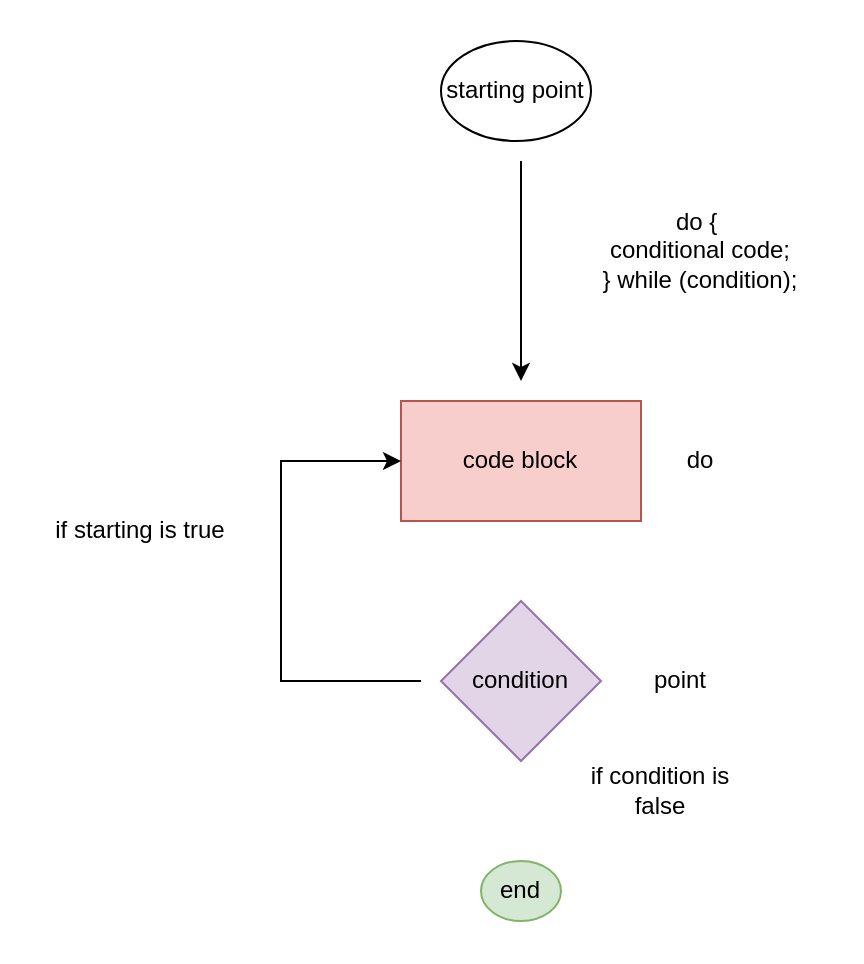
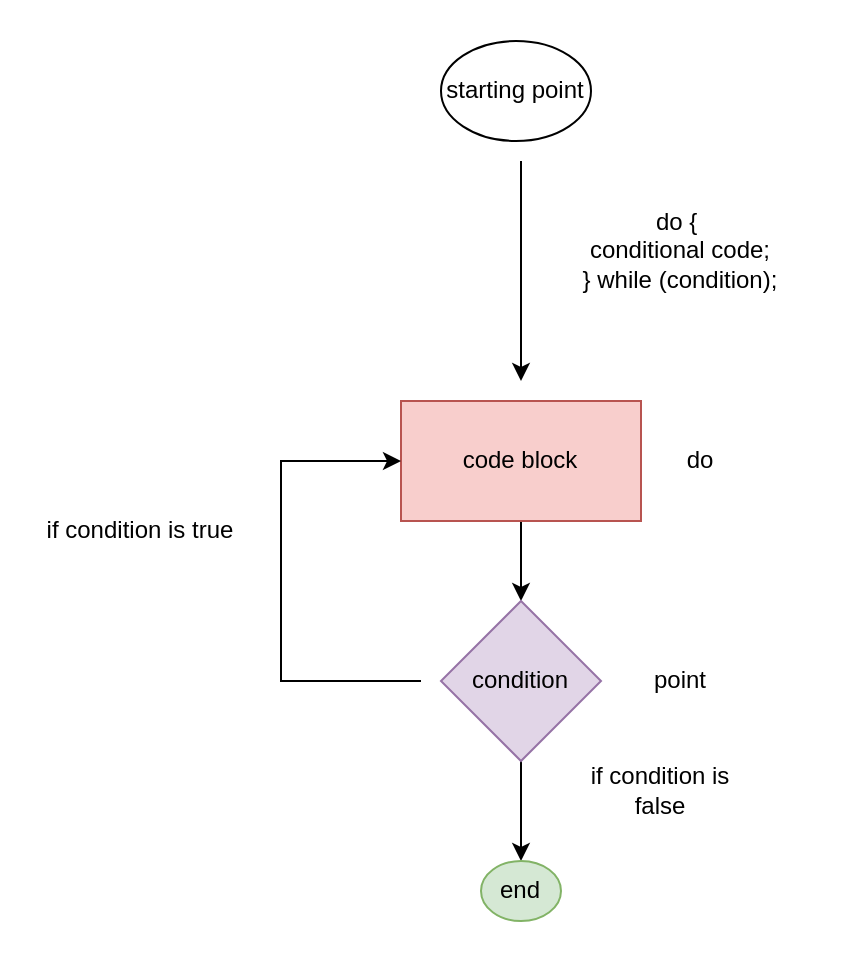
(701, 251) -> (681, 251)
(141, 531) -> (141, 531)
none -> (521, 554)
none -> (521, 804)
